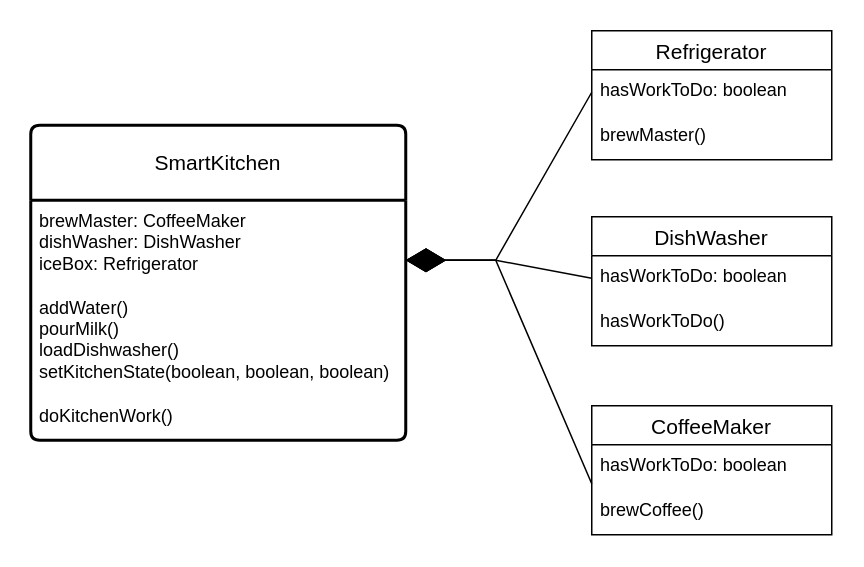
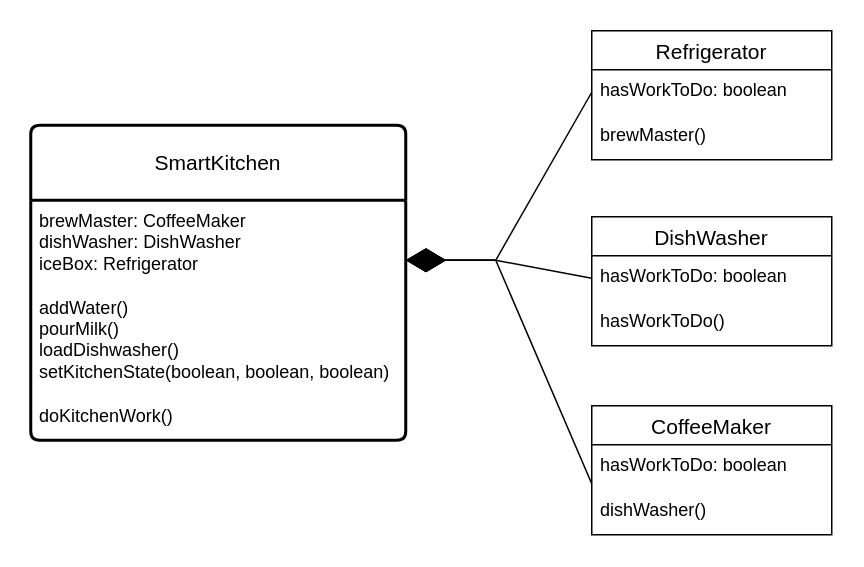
(661, 511) -> (659, 511)
